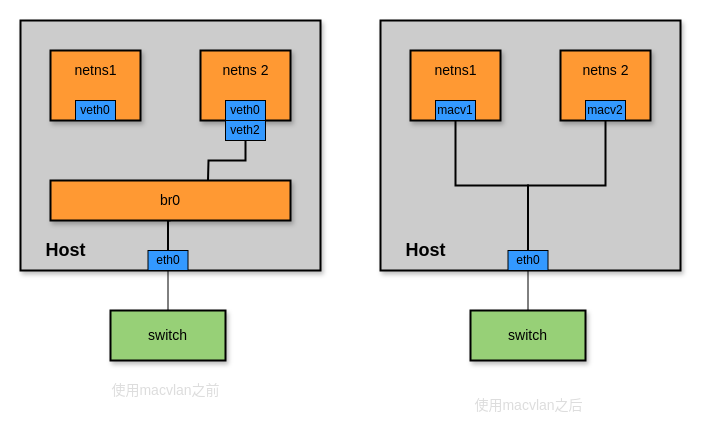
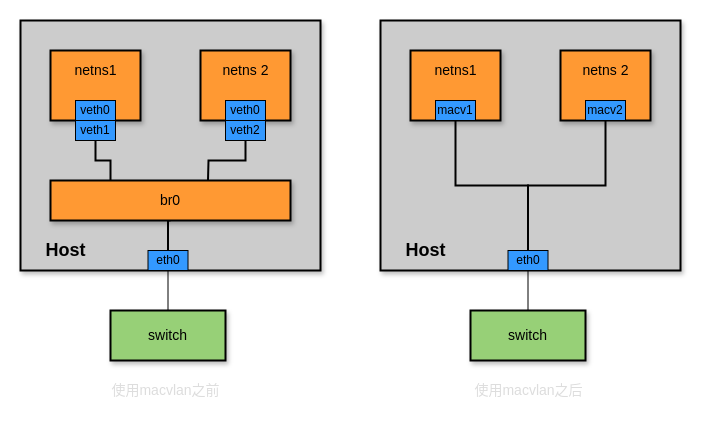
none -> (96, 131)
none -> (103, 161)
(528, 406) -> (528, 391)
